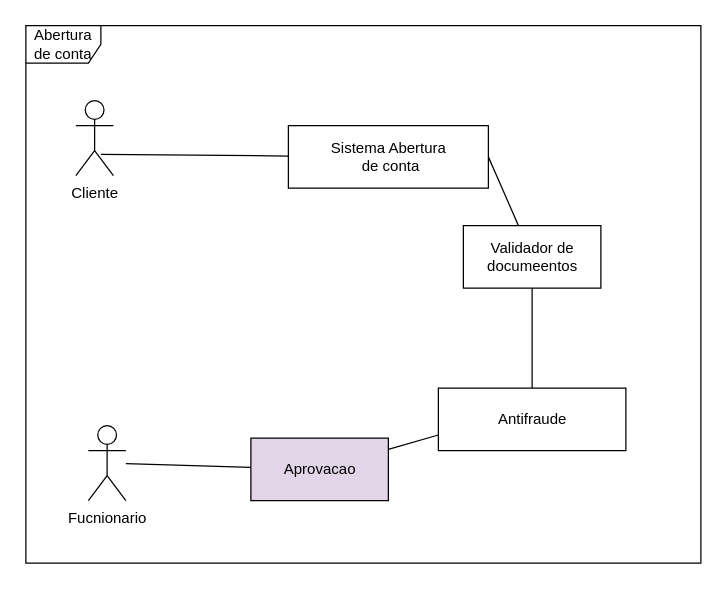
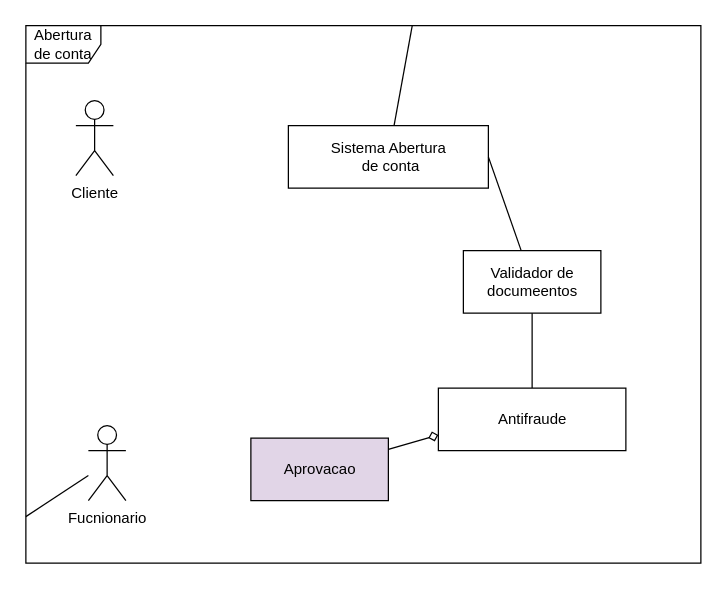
(195, 155) -> (403, 77)
(532, 257) -> (532, 282)
(432, 437) -> (428, 438)
(188, 465) -> (58, 495)
